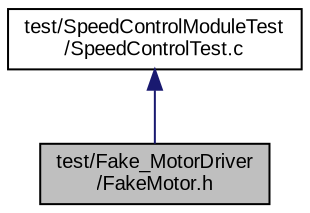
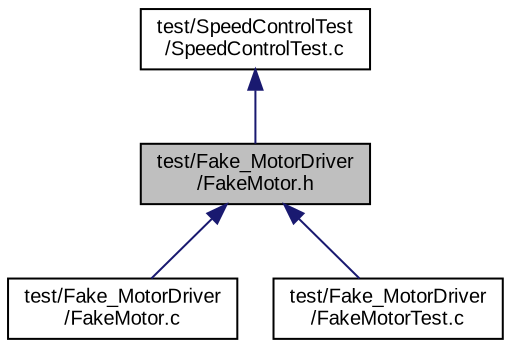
(155, 39) -> (255, 39)
none -> (123, 309)
none -> (388, 309)
